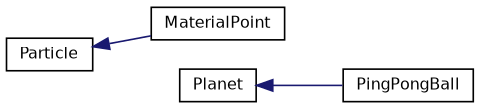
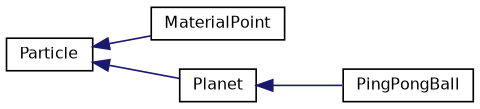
none -> (144, 72)
